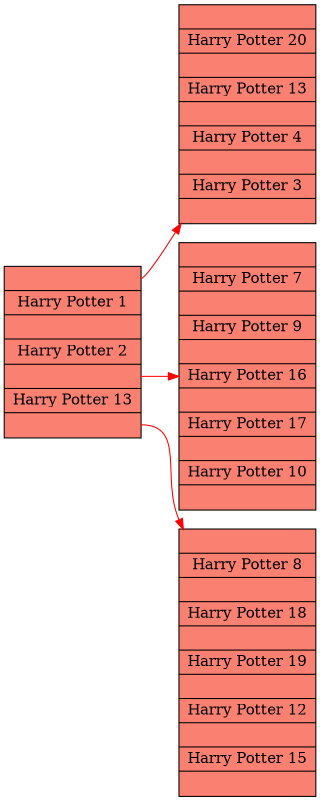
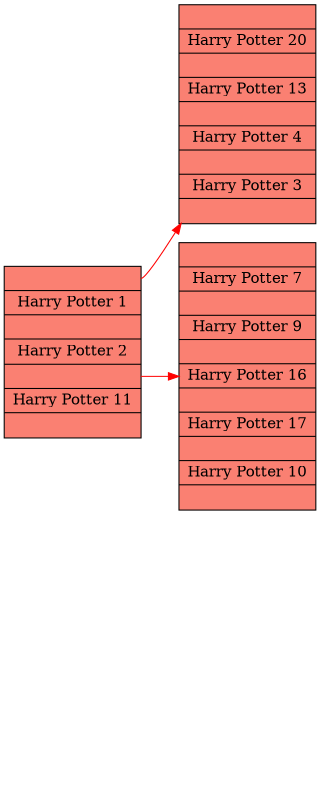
(73, 400) -> (73, 400)
(247, 663) -> none
